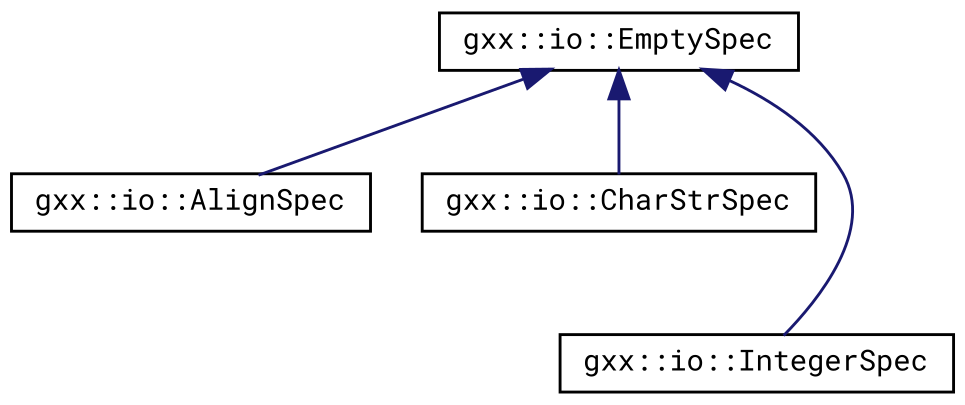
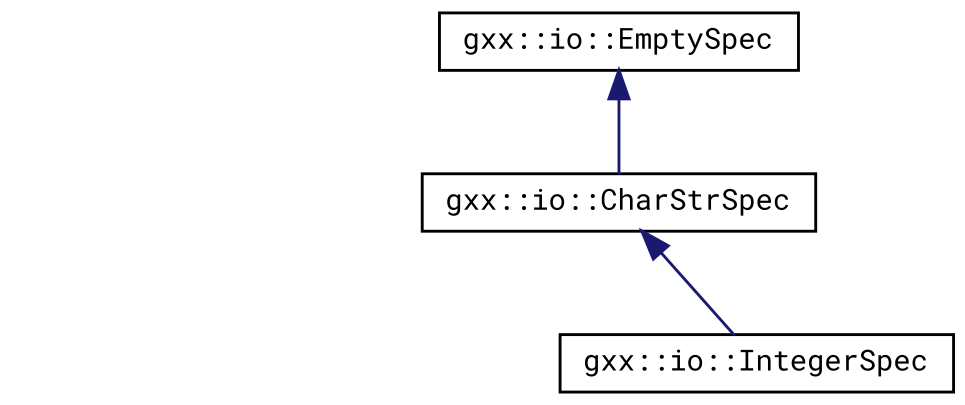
(849, 190) -> (698, 294)
(191, 202) -> none
